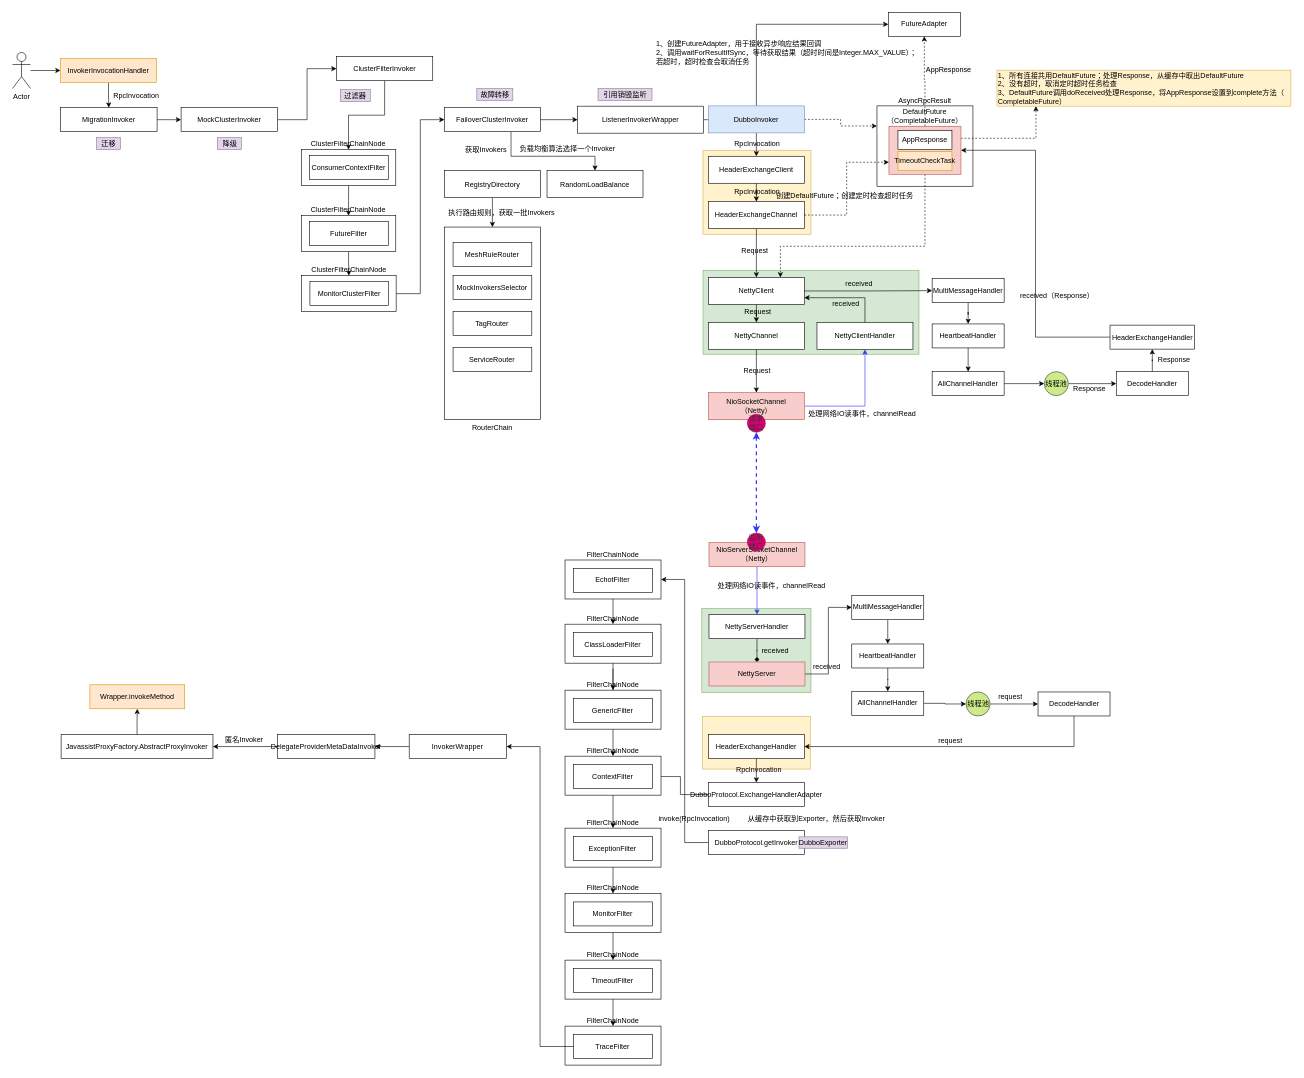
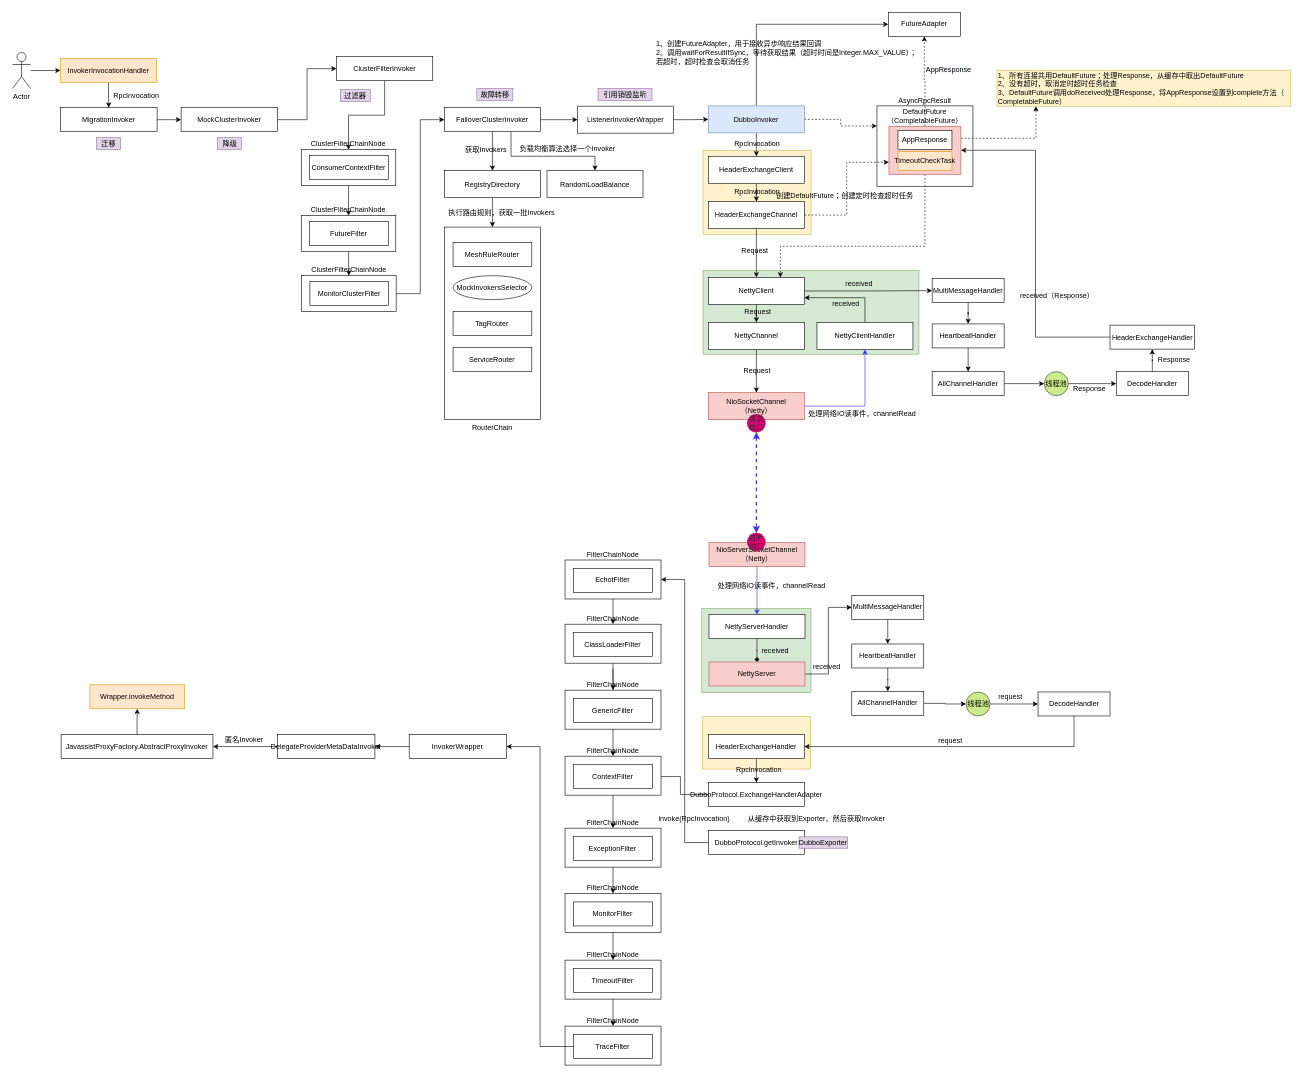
(641, 120) -> (626, 120)
none -> (492, 149)
(492, 288) -> (492, 288)
